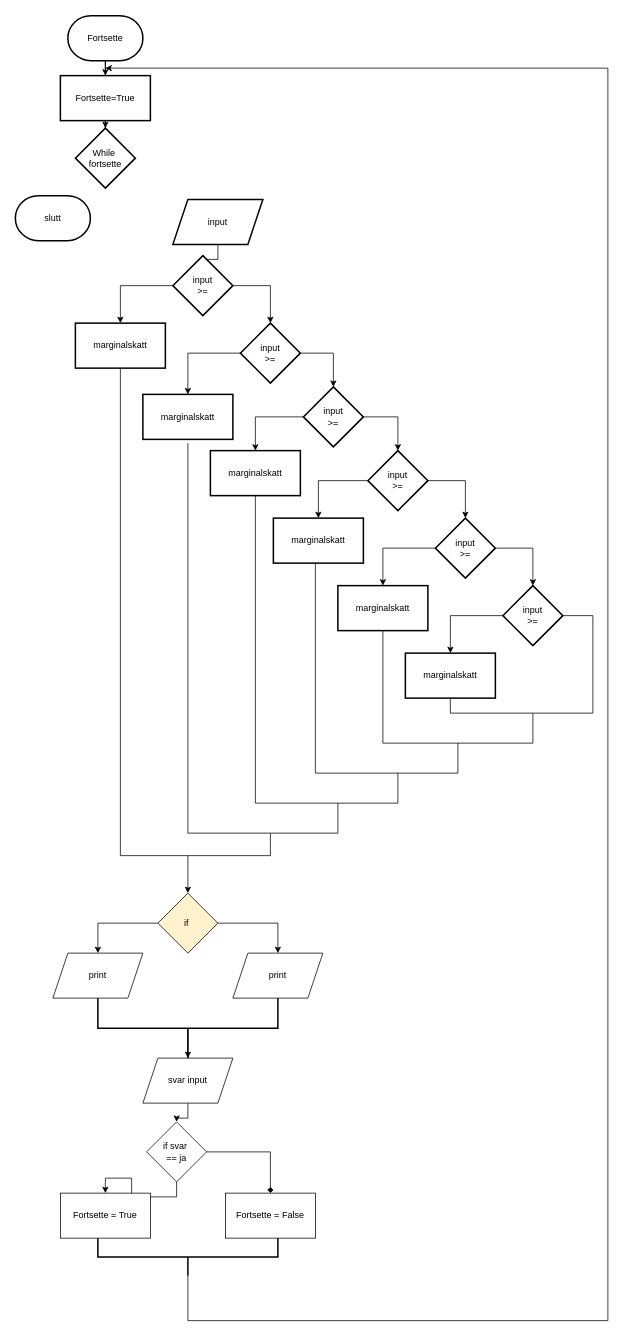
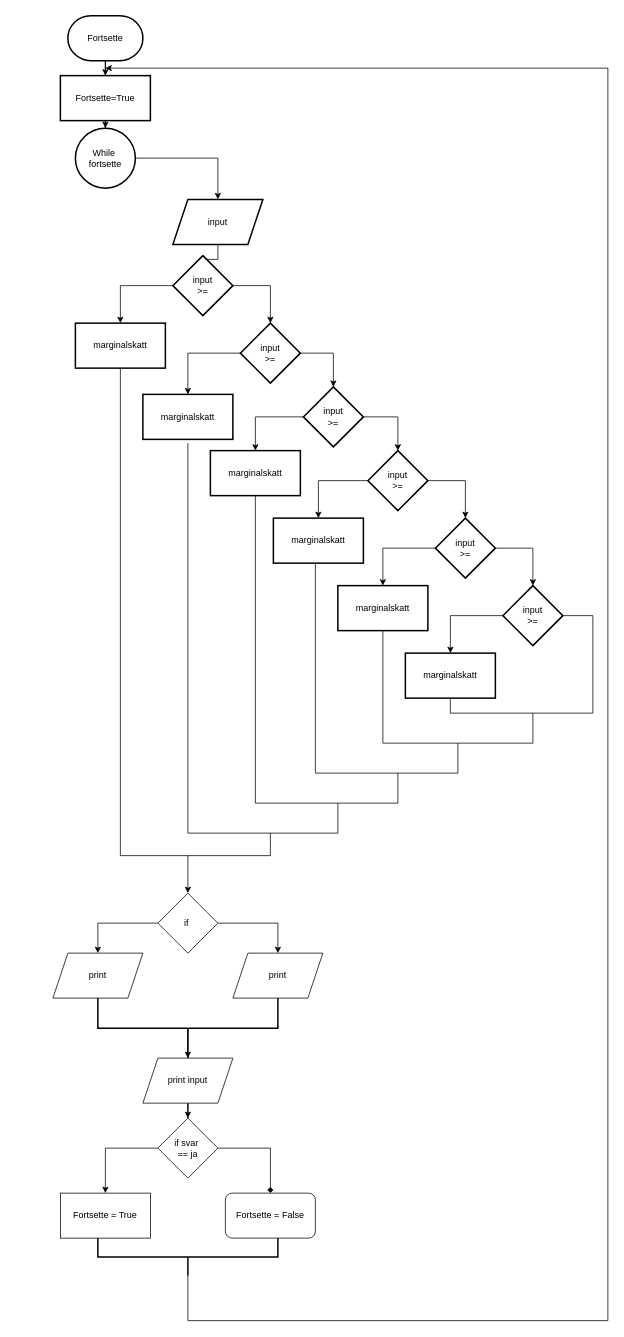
(105, 158) -> (105, 158)
none -> (217, 158)
(53, 218) -> none
(188, 923) -> (188, 923)
(188, 1080) -> (188, 1080)
(177, 1152) -> (188, 1148)
(270, 1215) -> (270, 1215)
